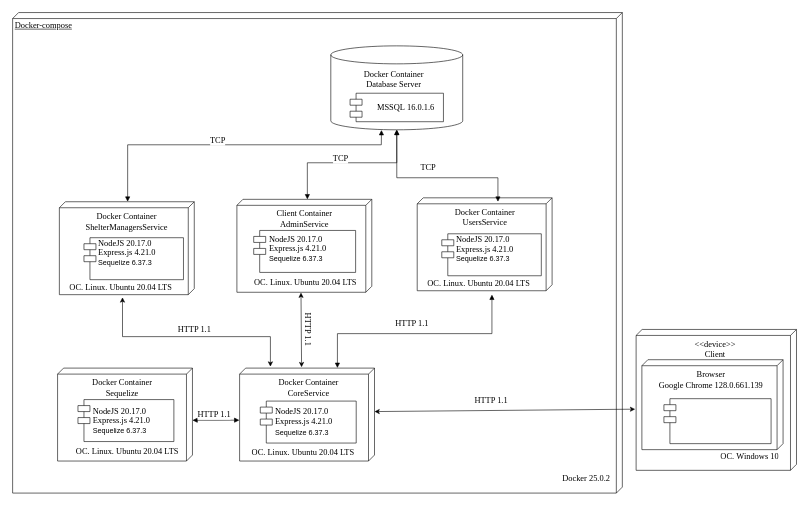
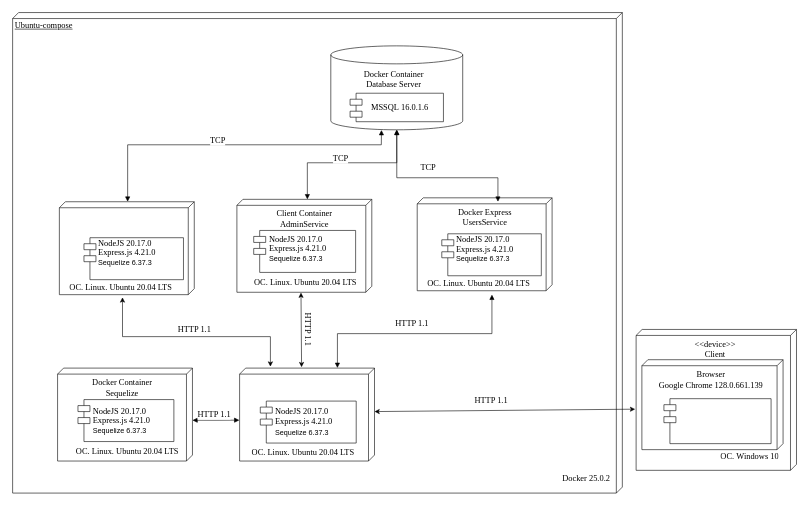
(43, 26) -> (43, 26)
(406, 108) -> (400, 108)
(485, 218) -> (485, 218)
(127, 222) -> none
(309, 389) -> none
